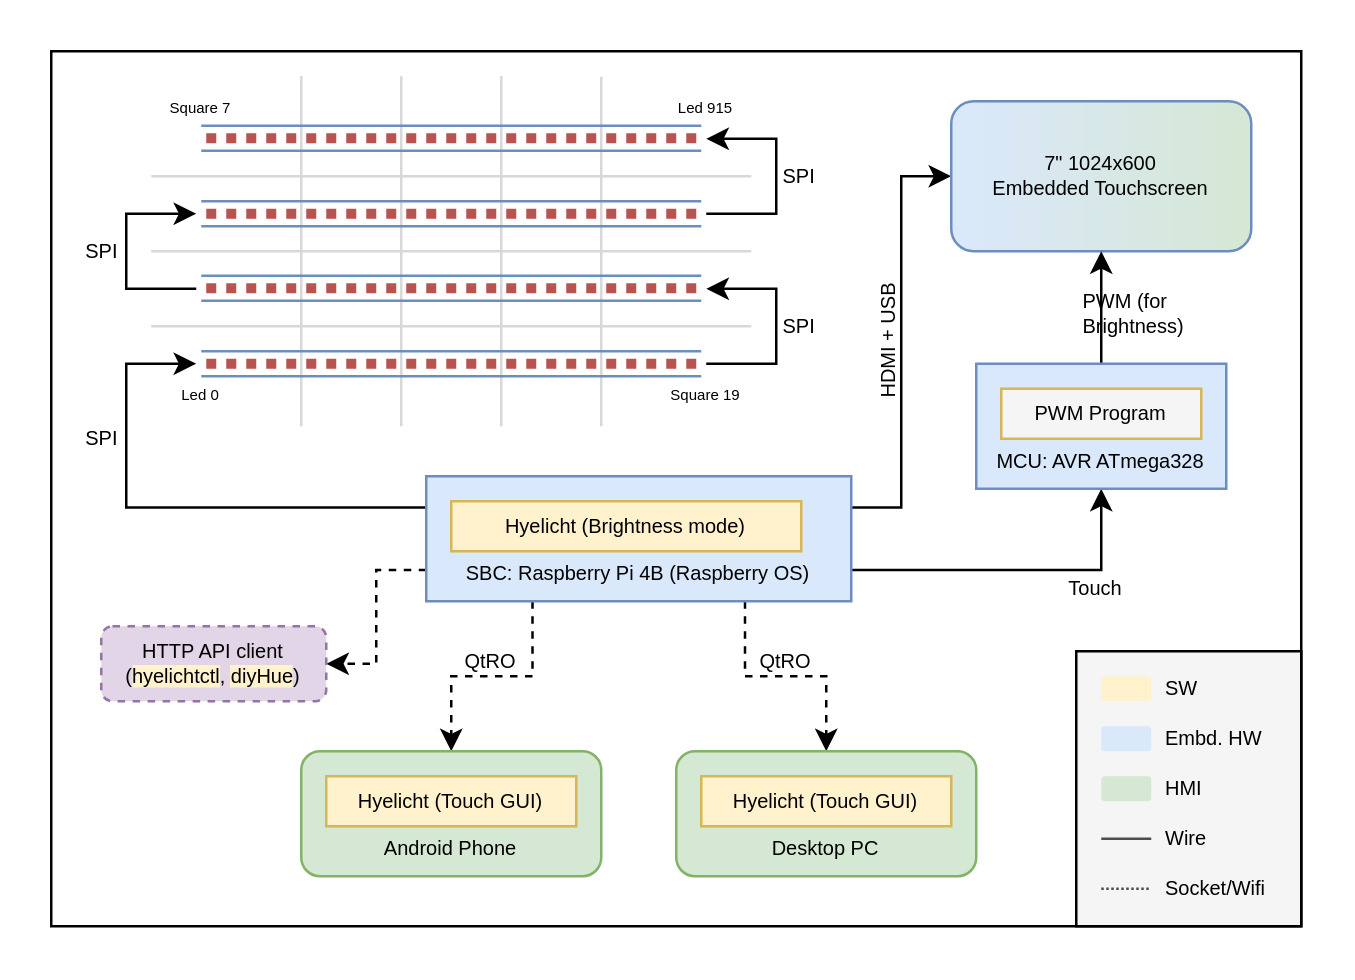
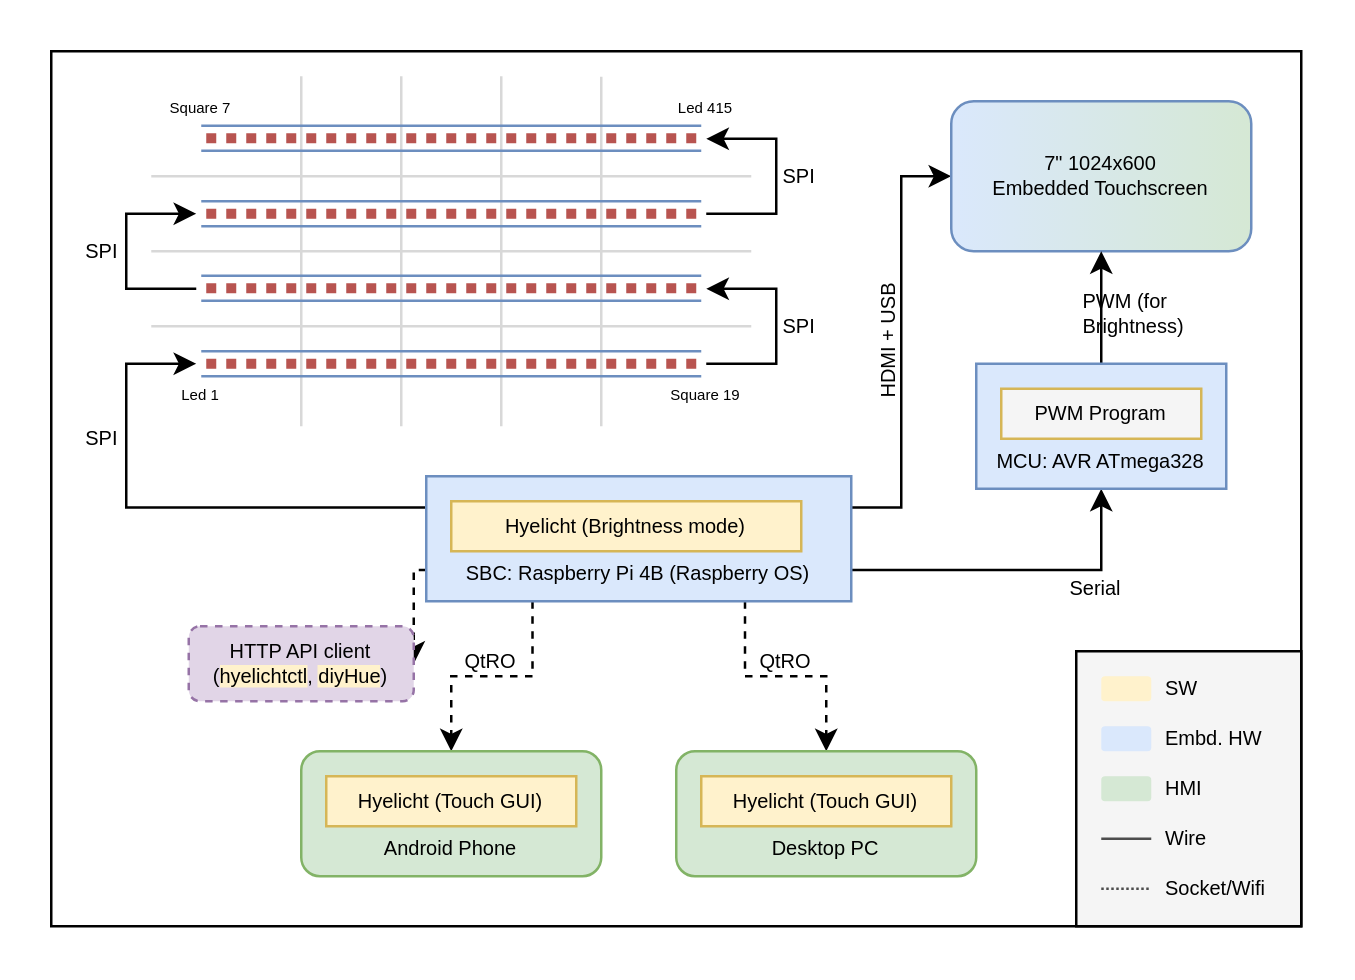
(706, 109) -> (706, 109)
(201, 396) -> (201, 396)
(1096, 589) -> (1096, 589)
(214, 664) -> (301, 664)
